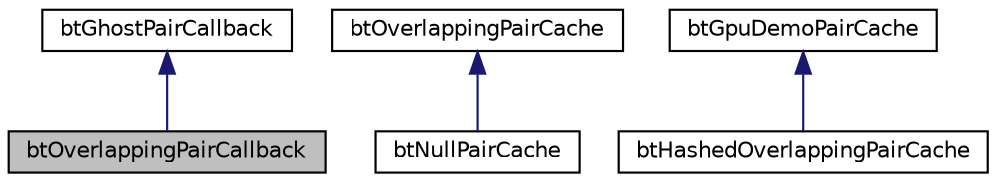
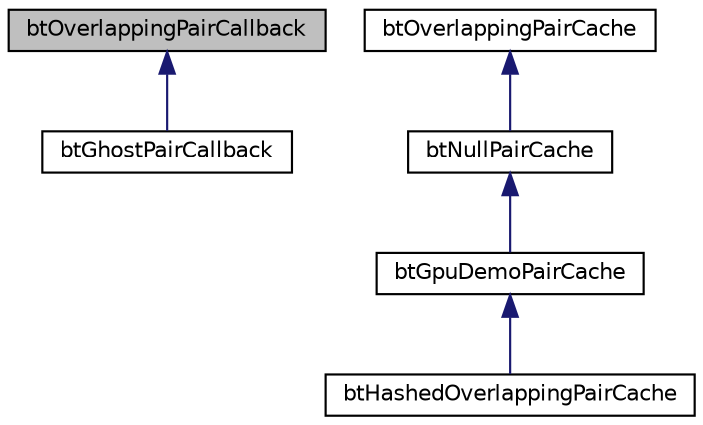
(167, 103) -> (167, 103)
none -> (510, 224)
